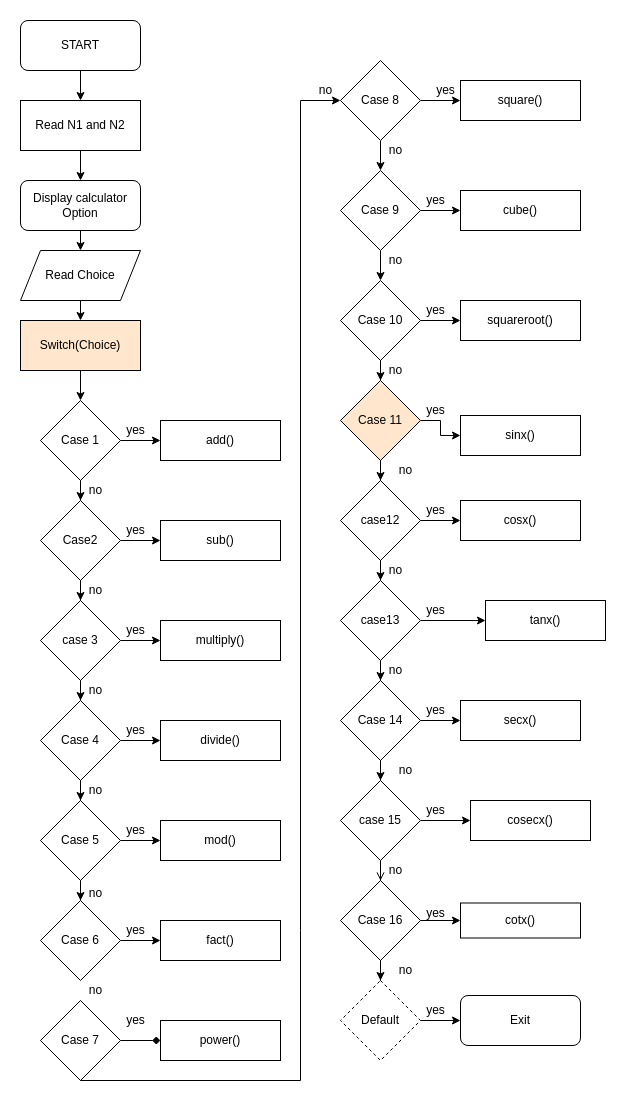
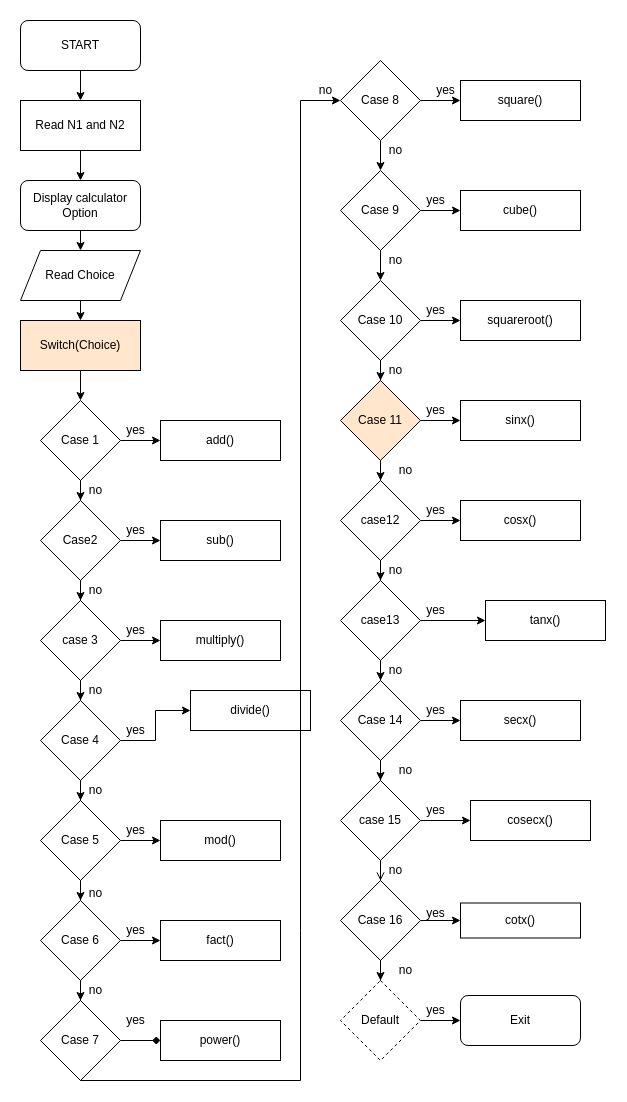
(521, 436) -> (521, 421)
(221, 741) -> (251, 711)
none -> (81, 995)
